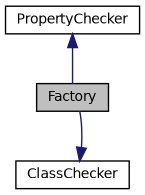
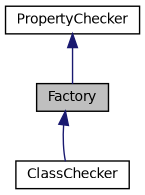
(82, 129) -> (63, 143)
